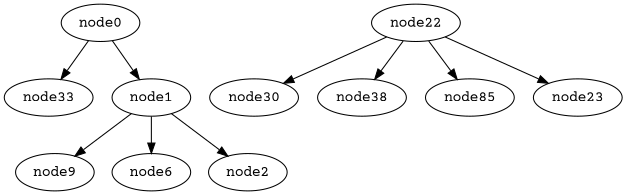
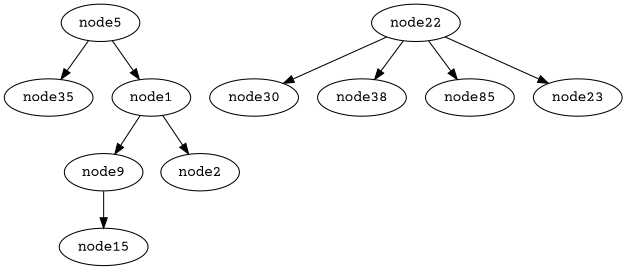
(101, 23) -> (101, 23)
(49, 98) -> (49, 98)
(151, 172) -> none
none -> (104, 247)
